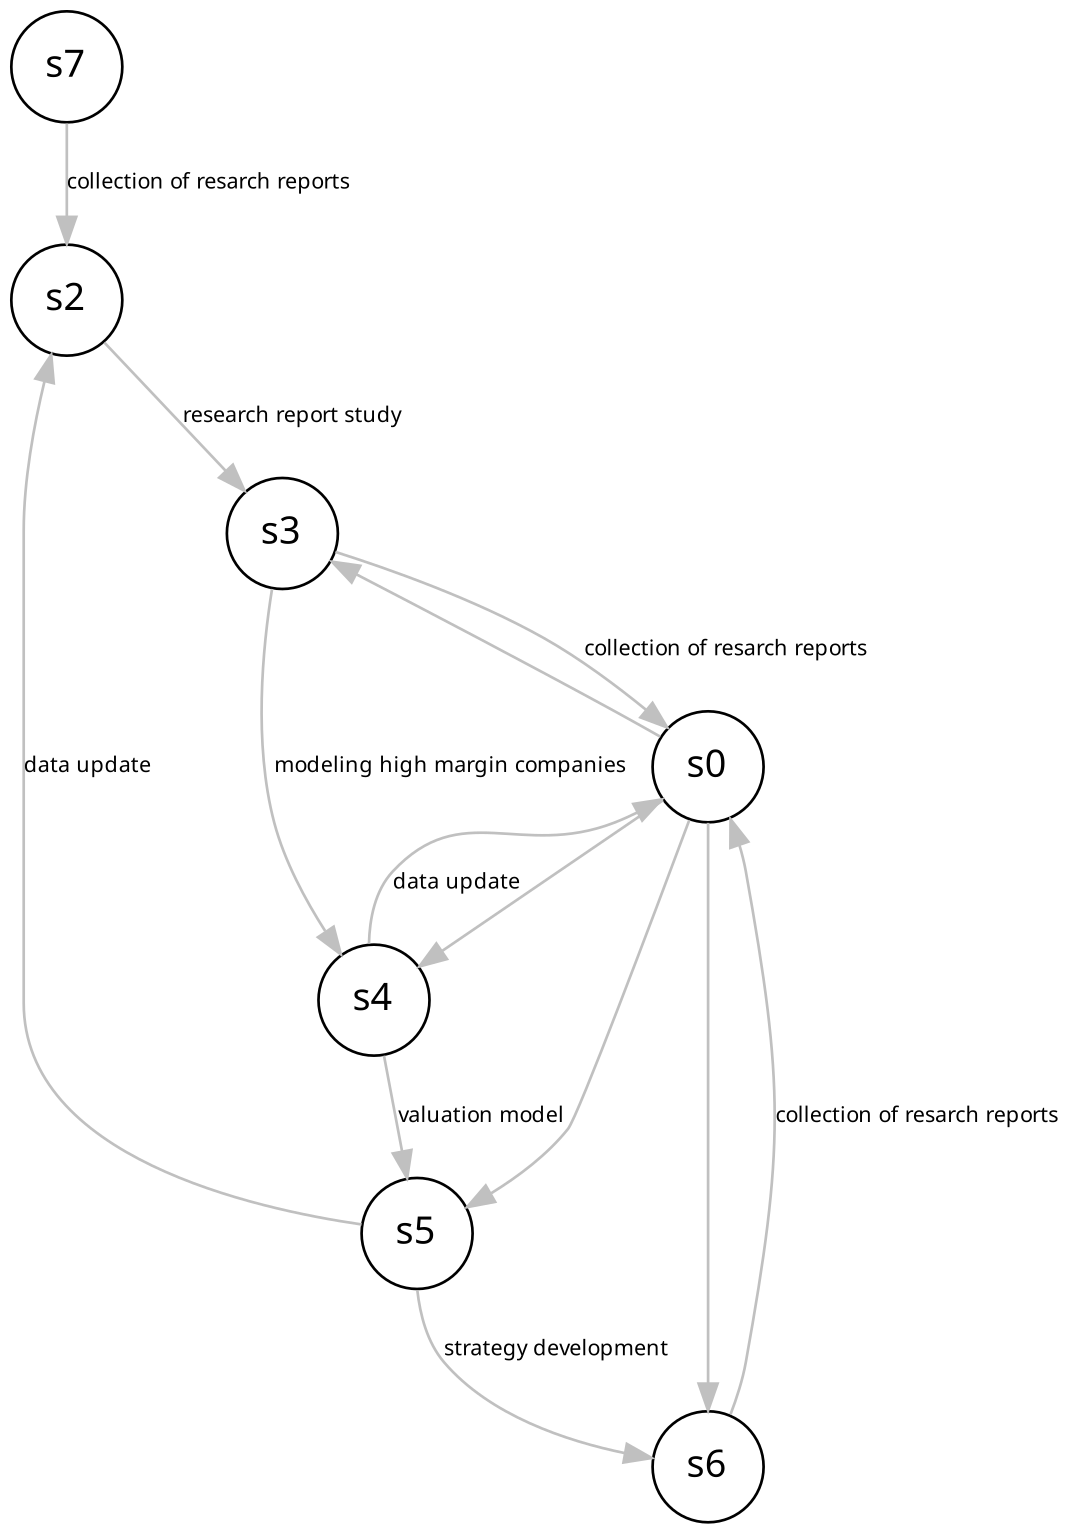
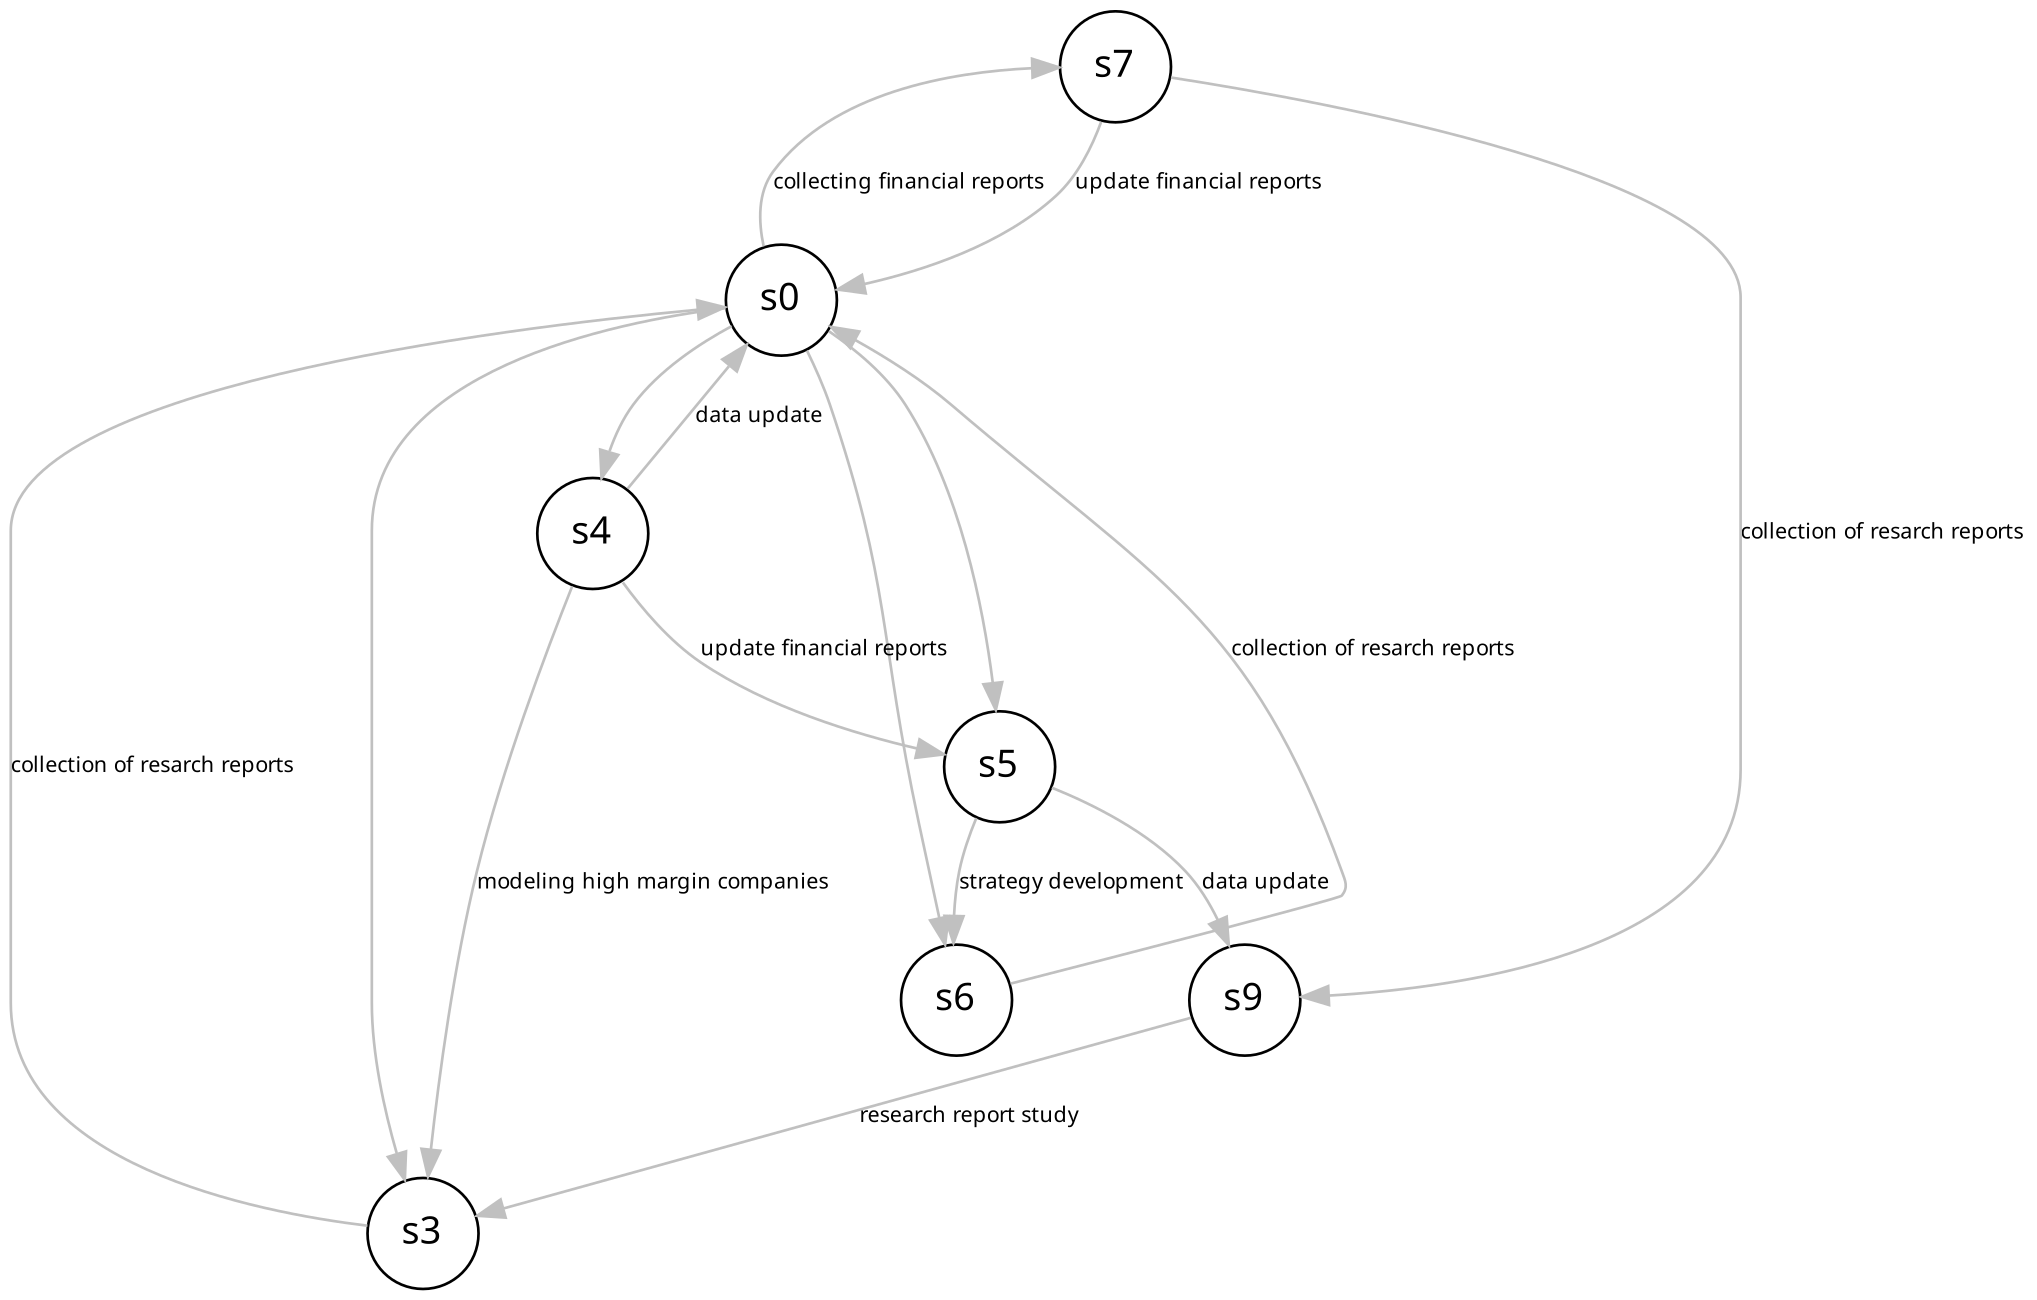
none -> (855, 108)
none -> (1005, 232)
(67, 300) -> (1245, 1000)
(264, 766) -> (479, 862)
(482, 1117) -> (825, 650)
